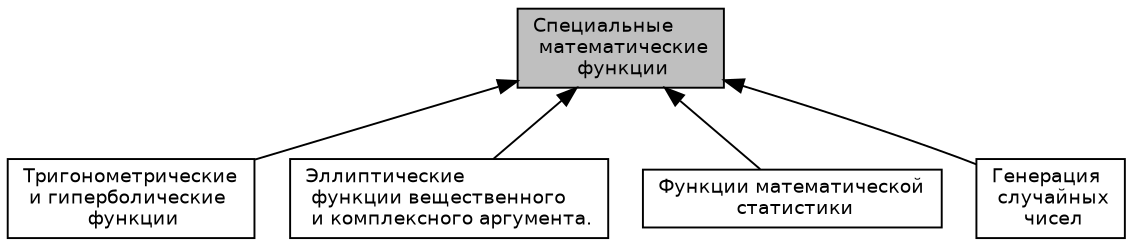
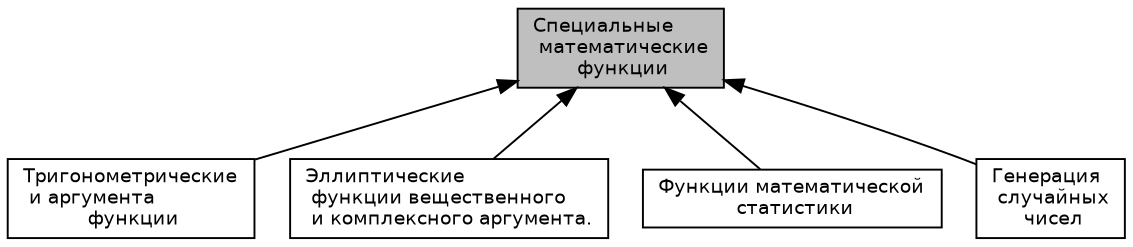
(131, 199) -> (131, 199)
